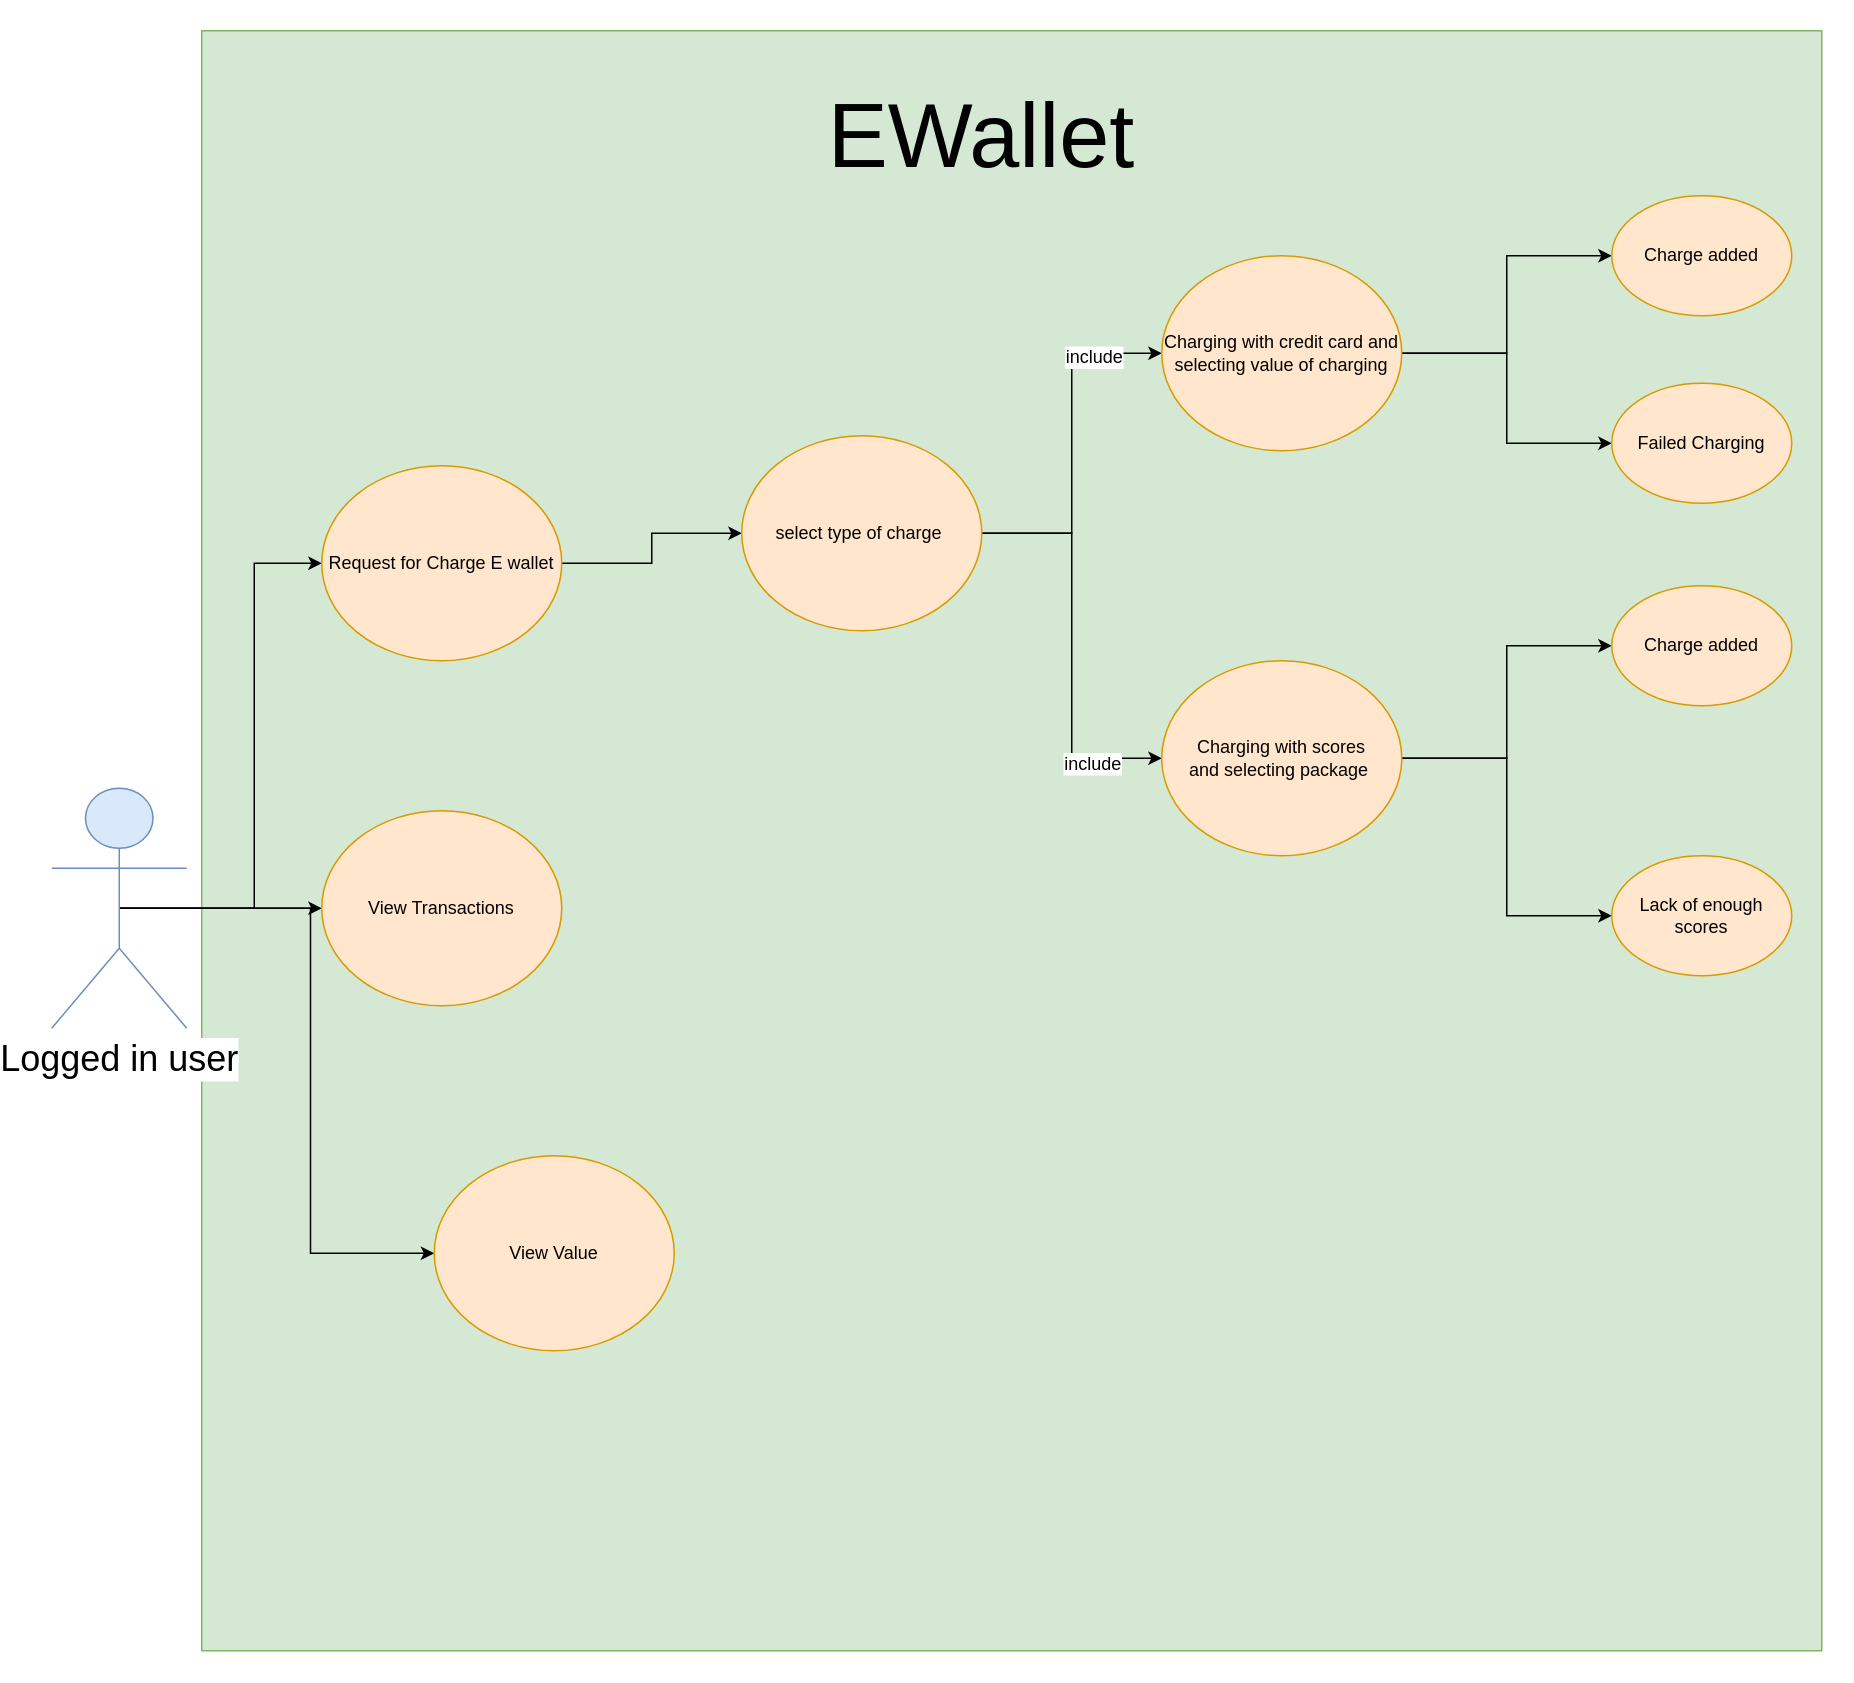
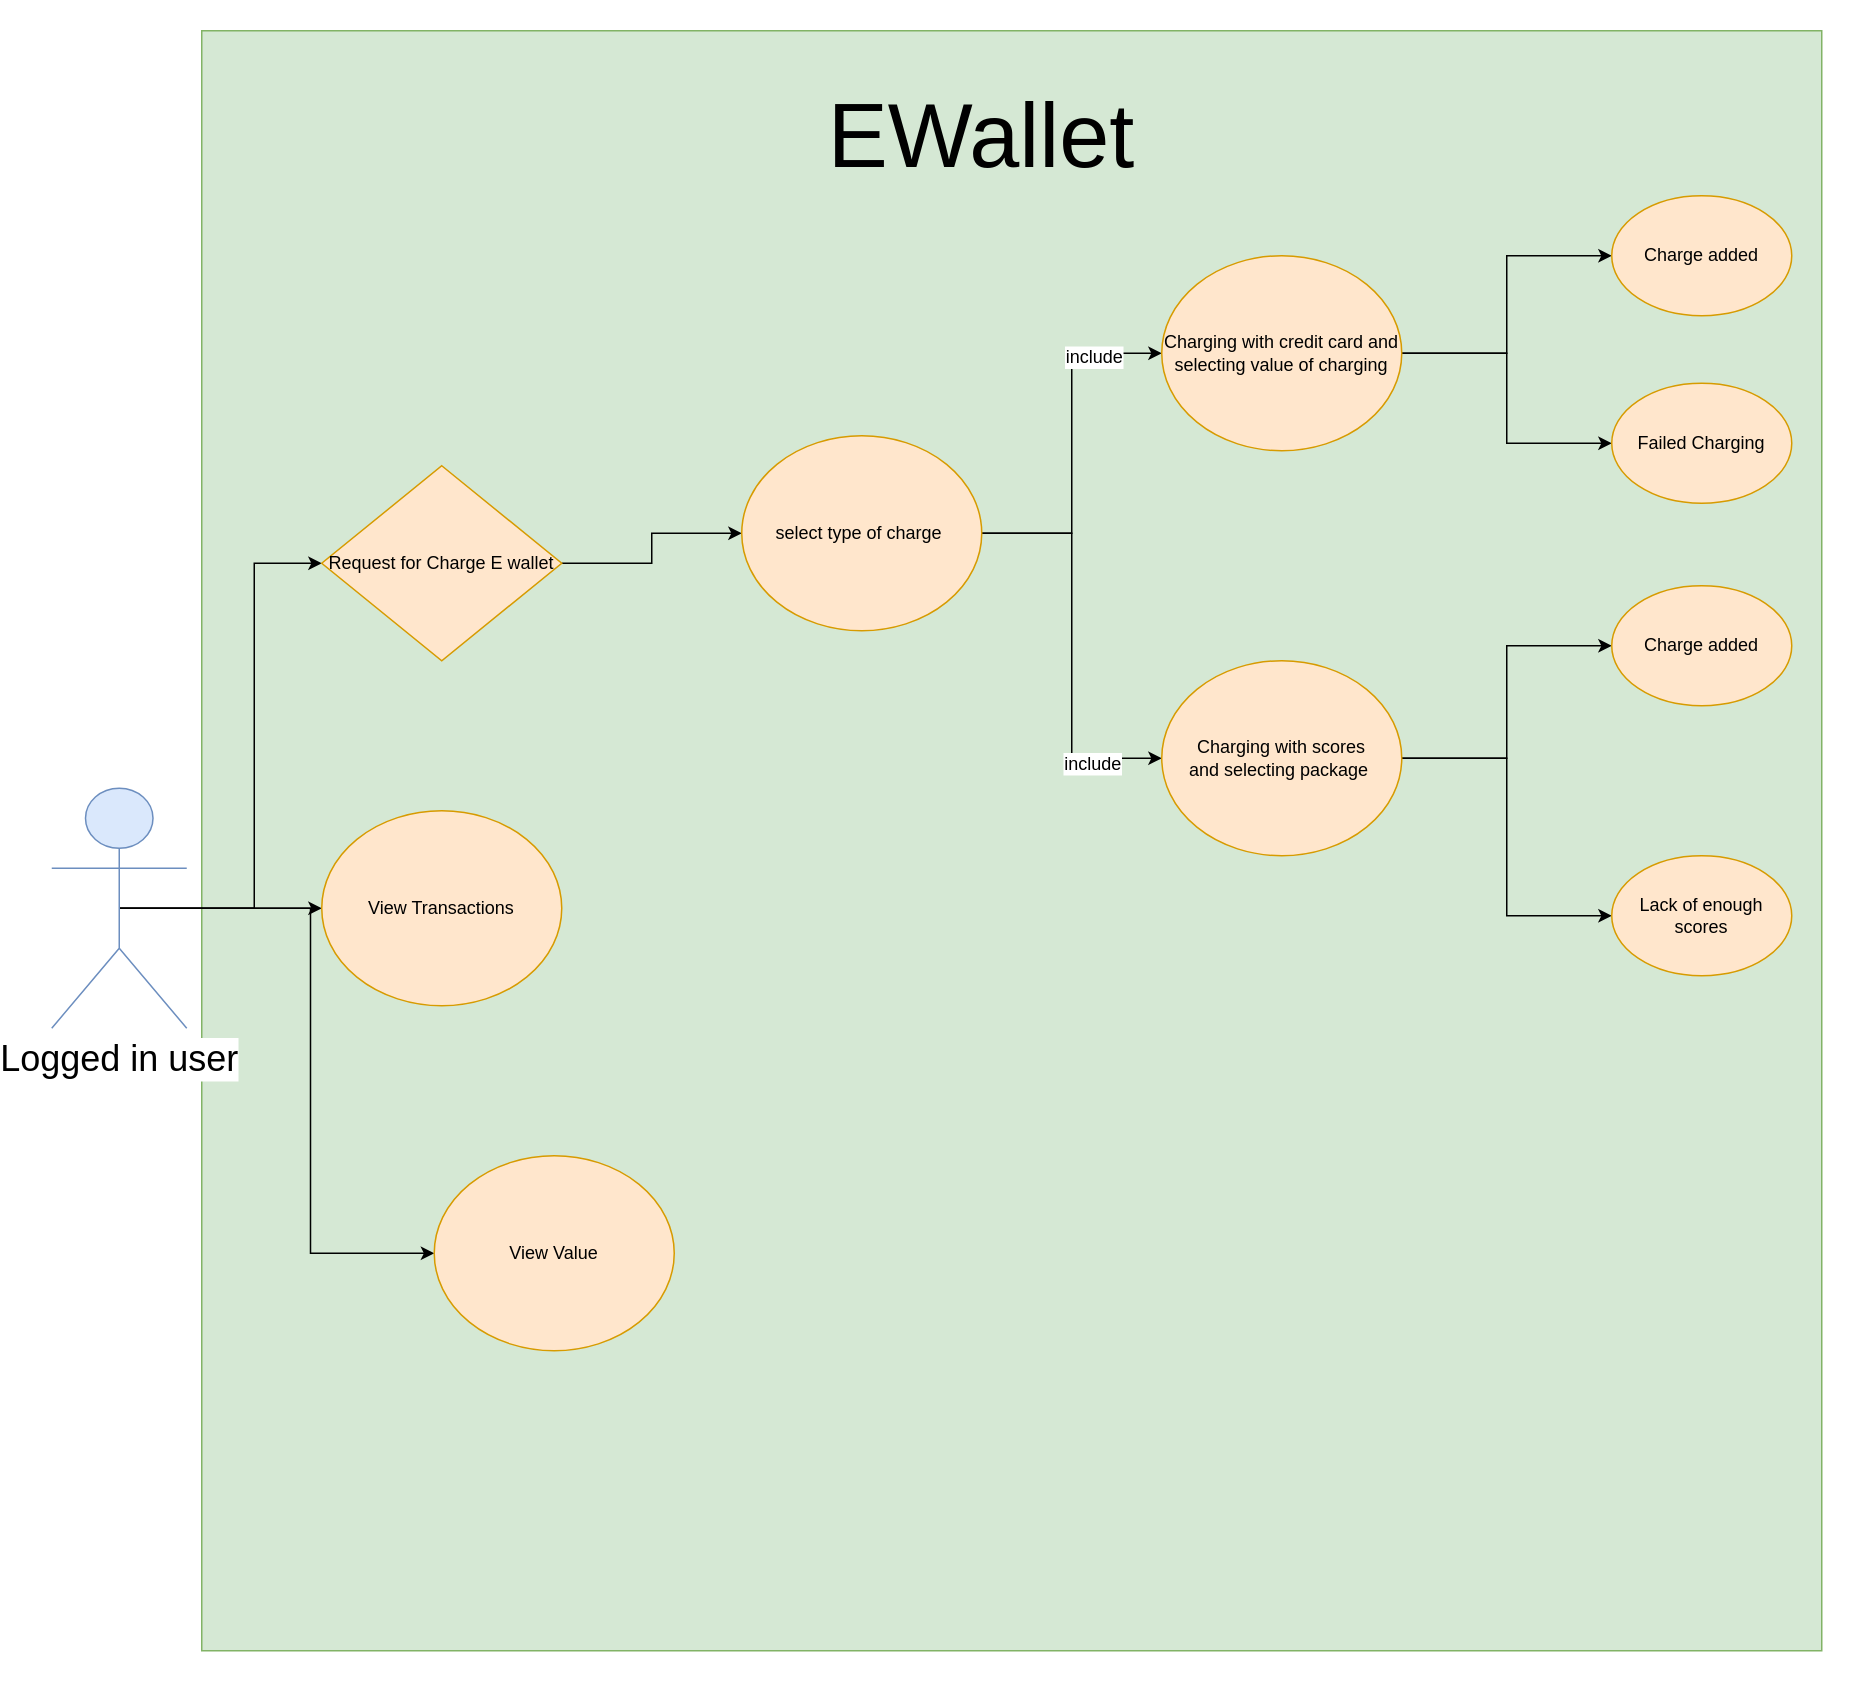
(442, 563) -> (442, 563)
